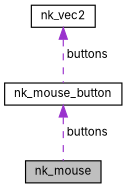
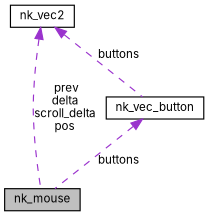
(63, 94) -> (155, 108)
none -> (33, 114)
